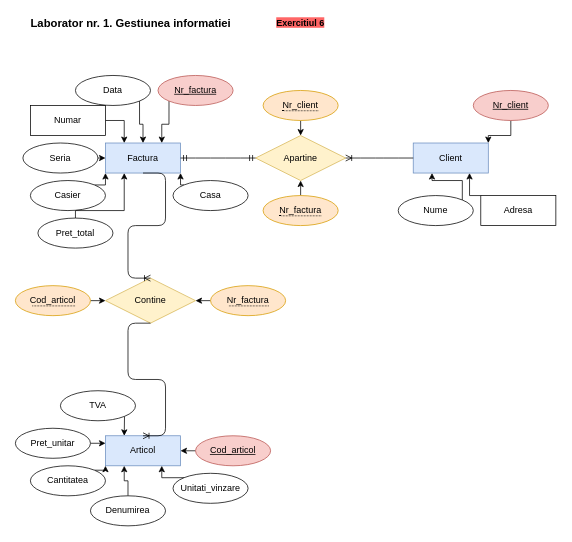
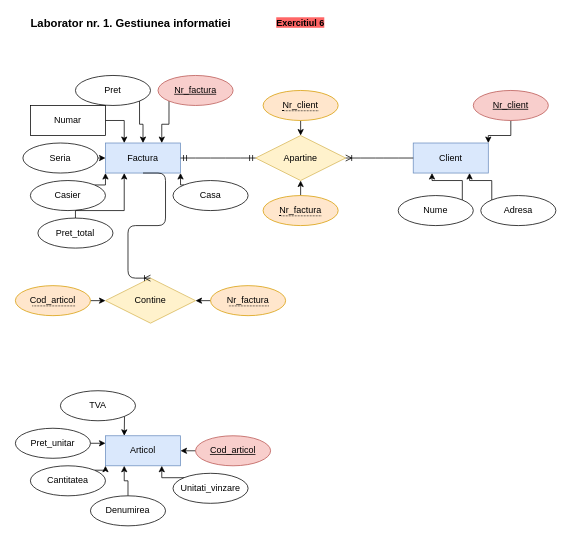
(113, 90) -> (113, 90)
(518, 210) -> (518, 210)
(165, 398) -> none
